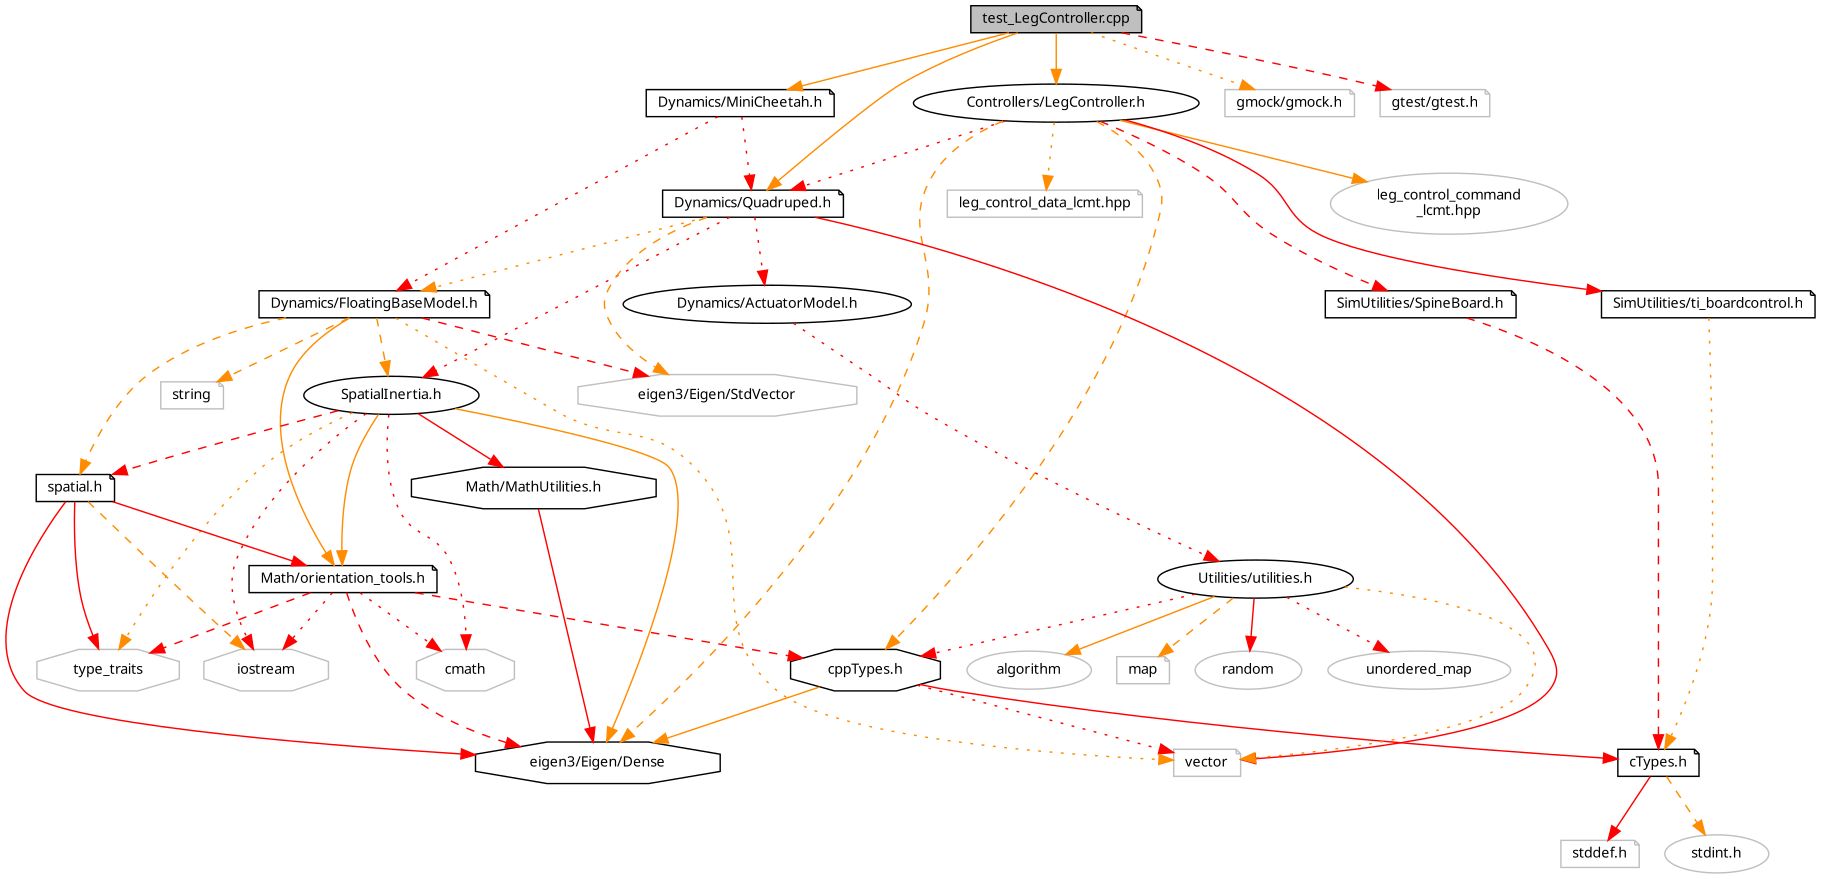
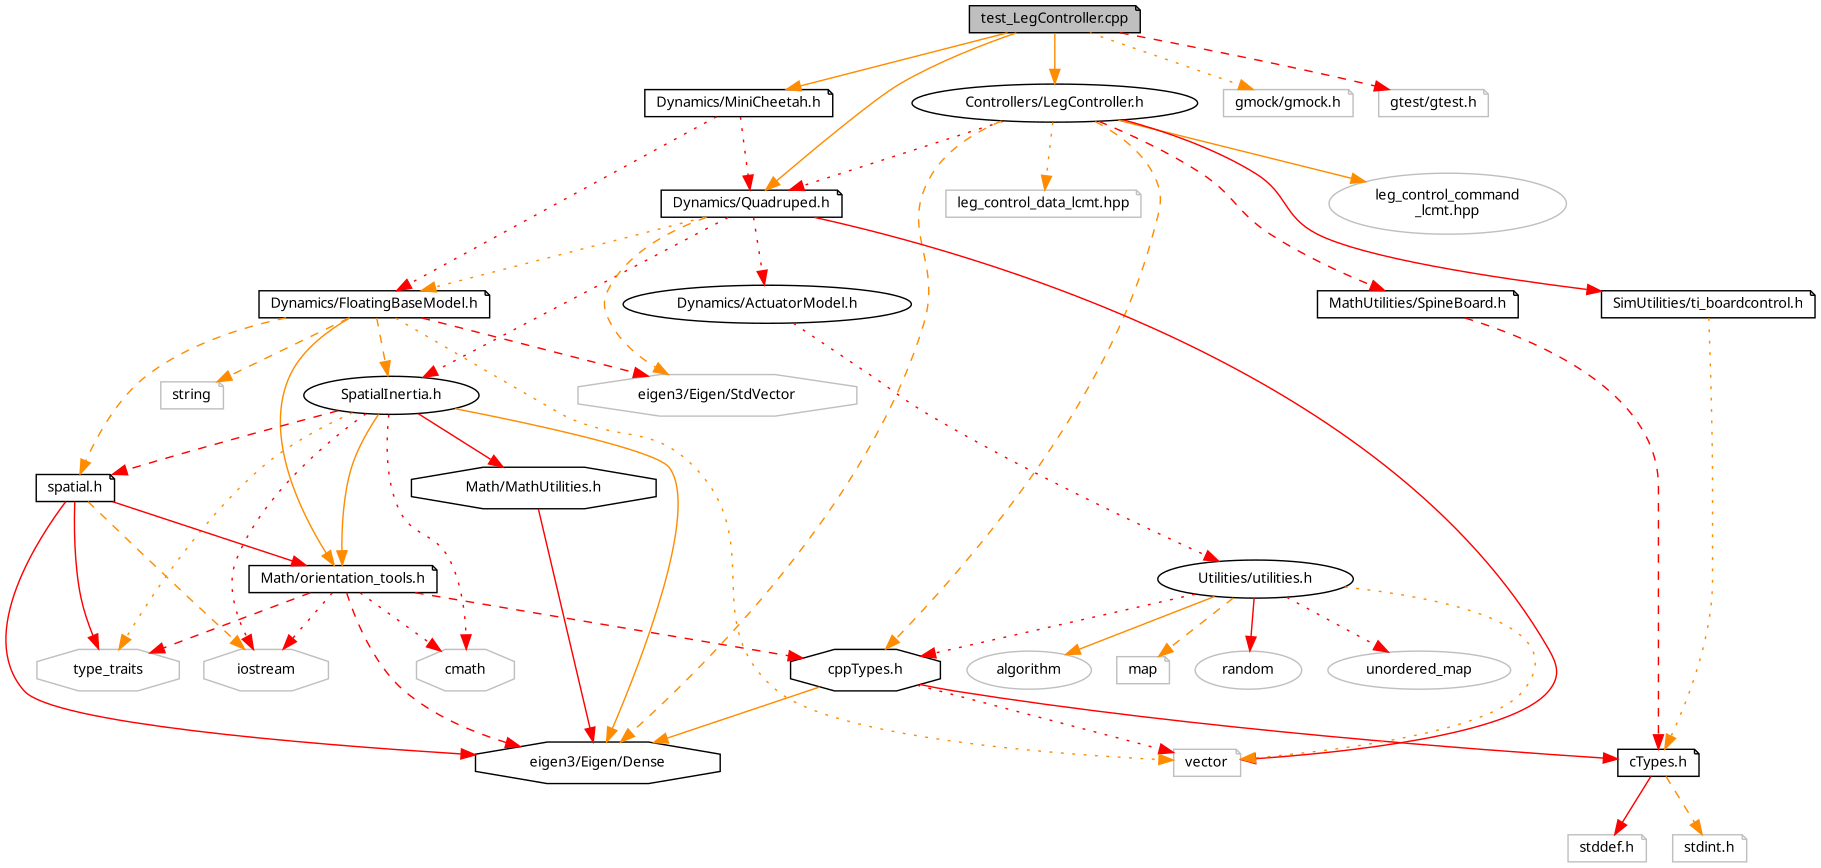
(1421, 304) -> (1418, 304)
(1717, 854) -> (1710, 848)
